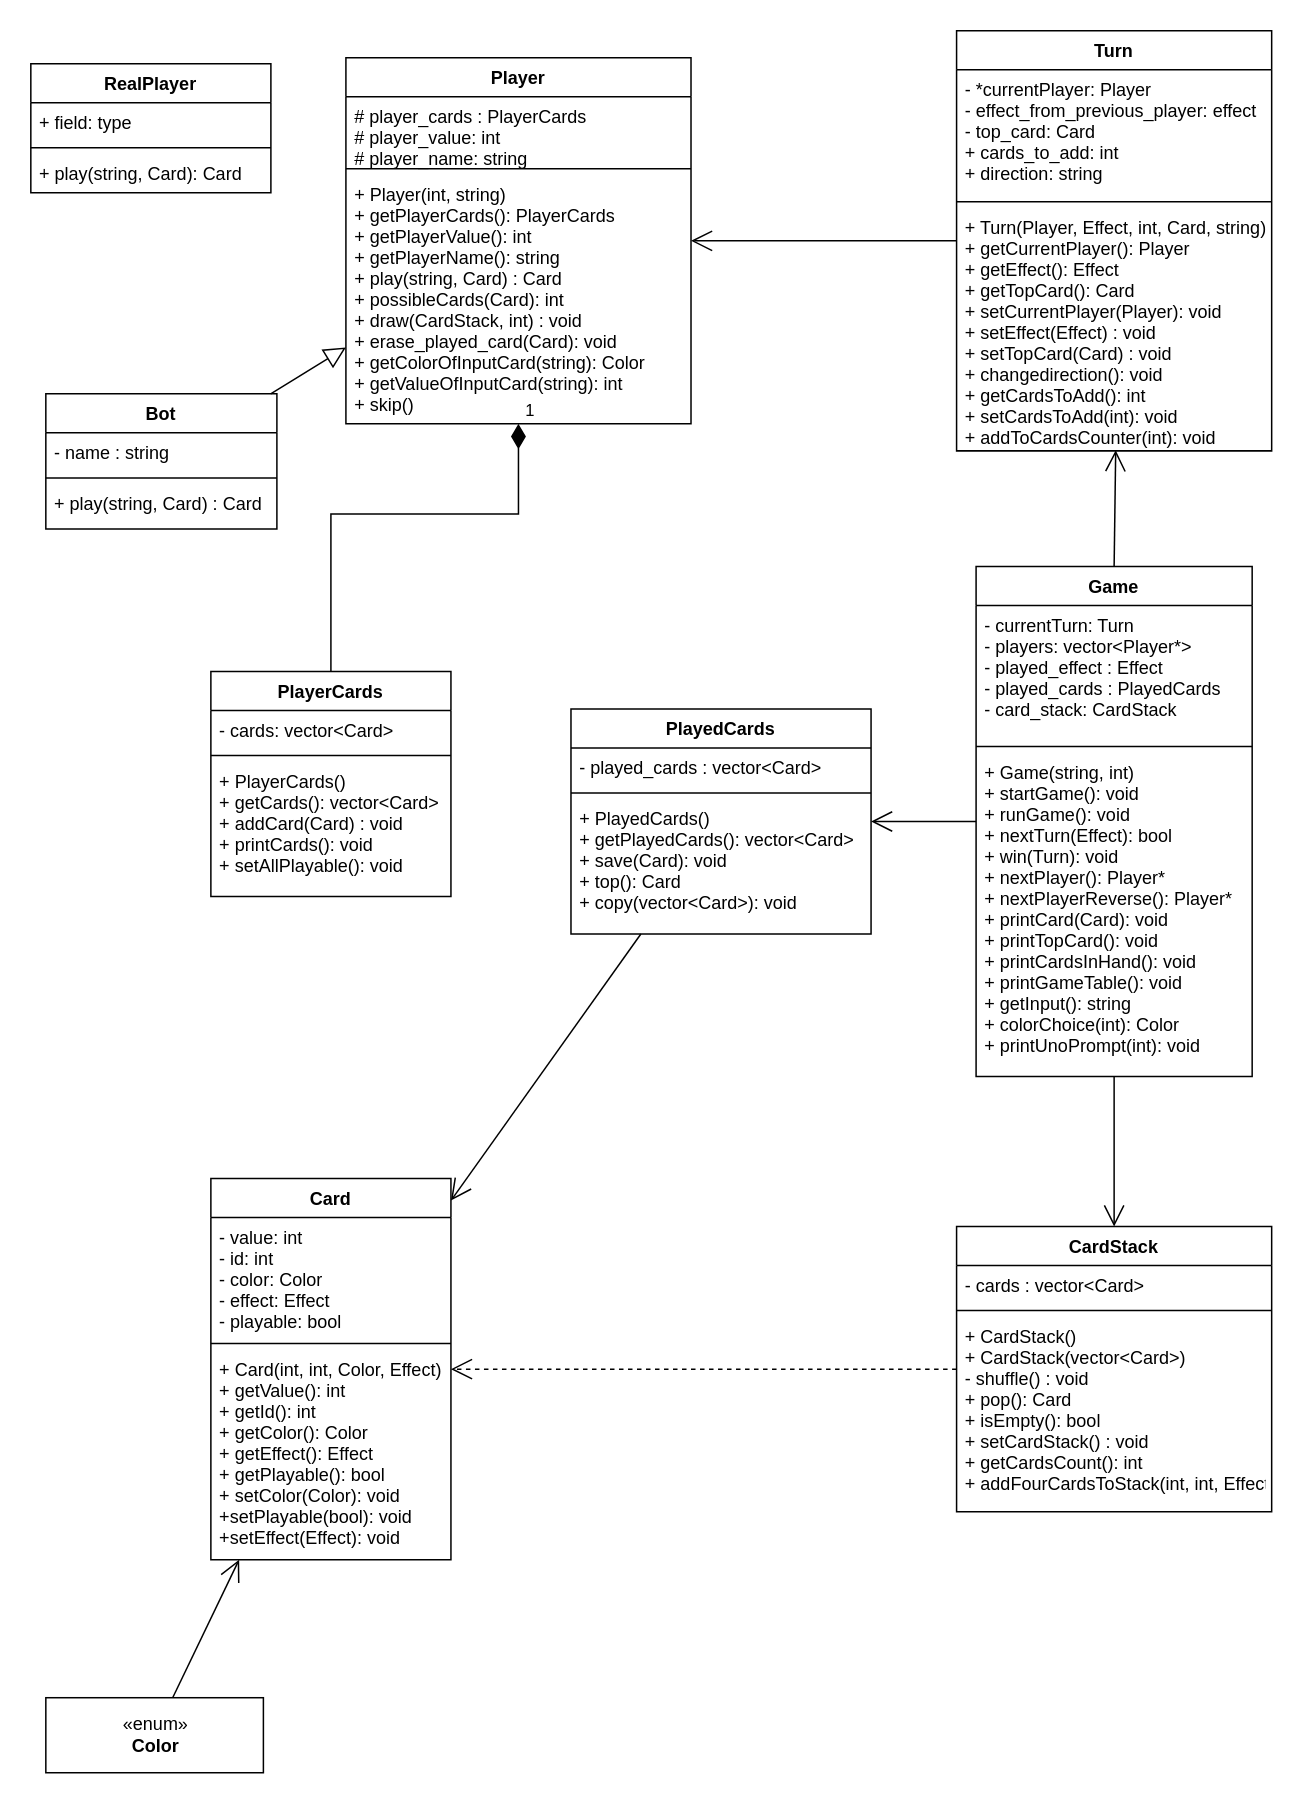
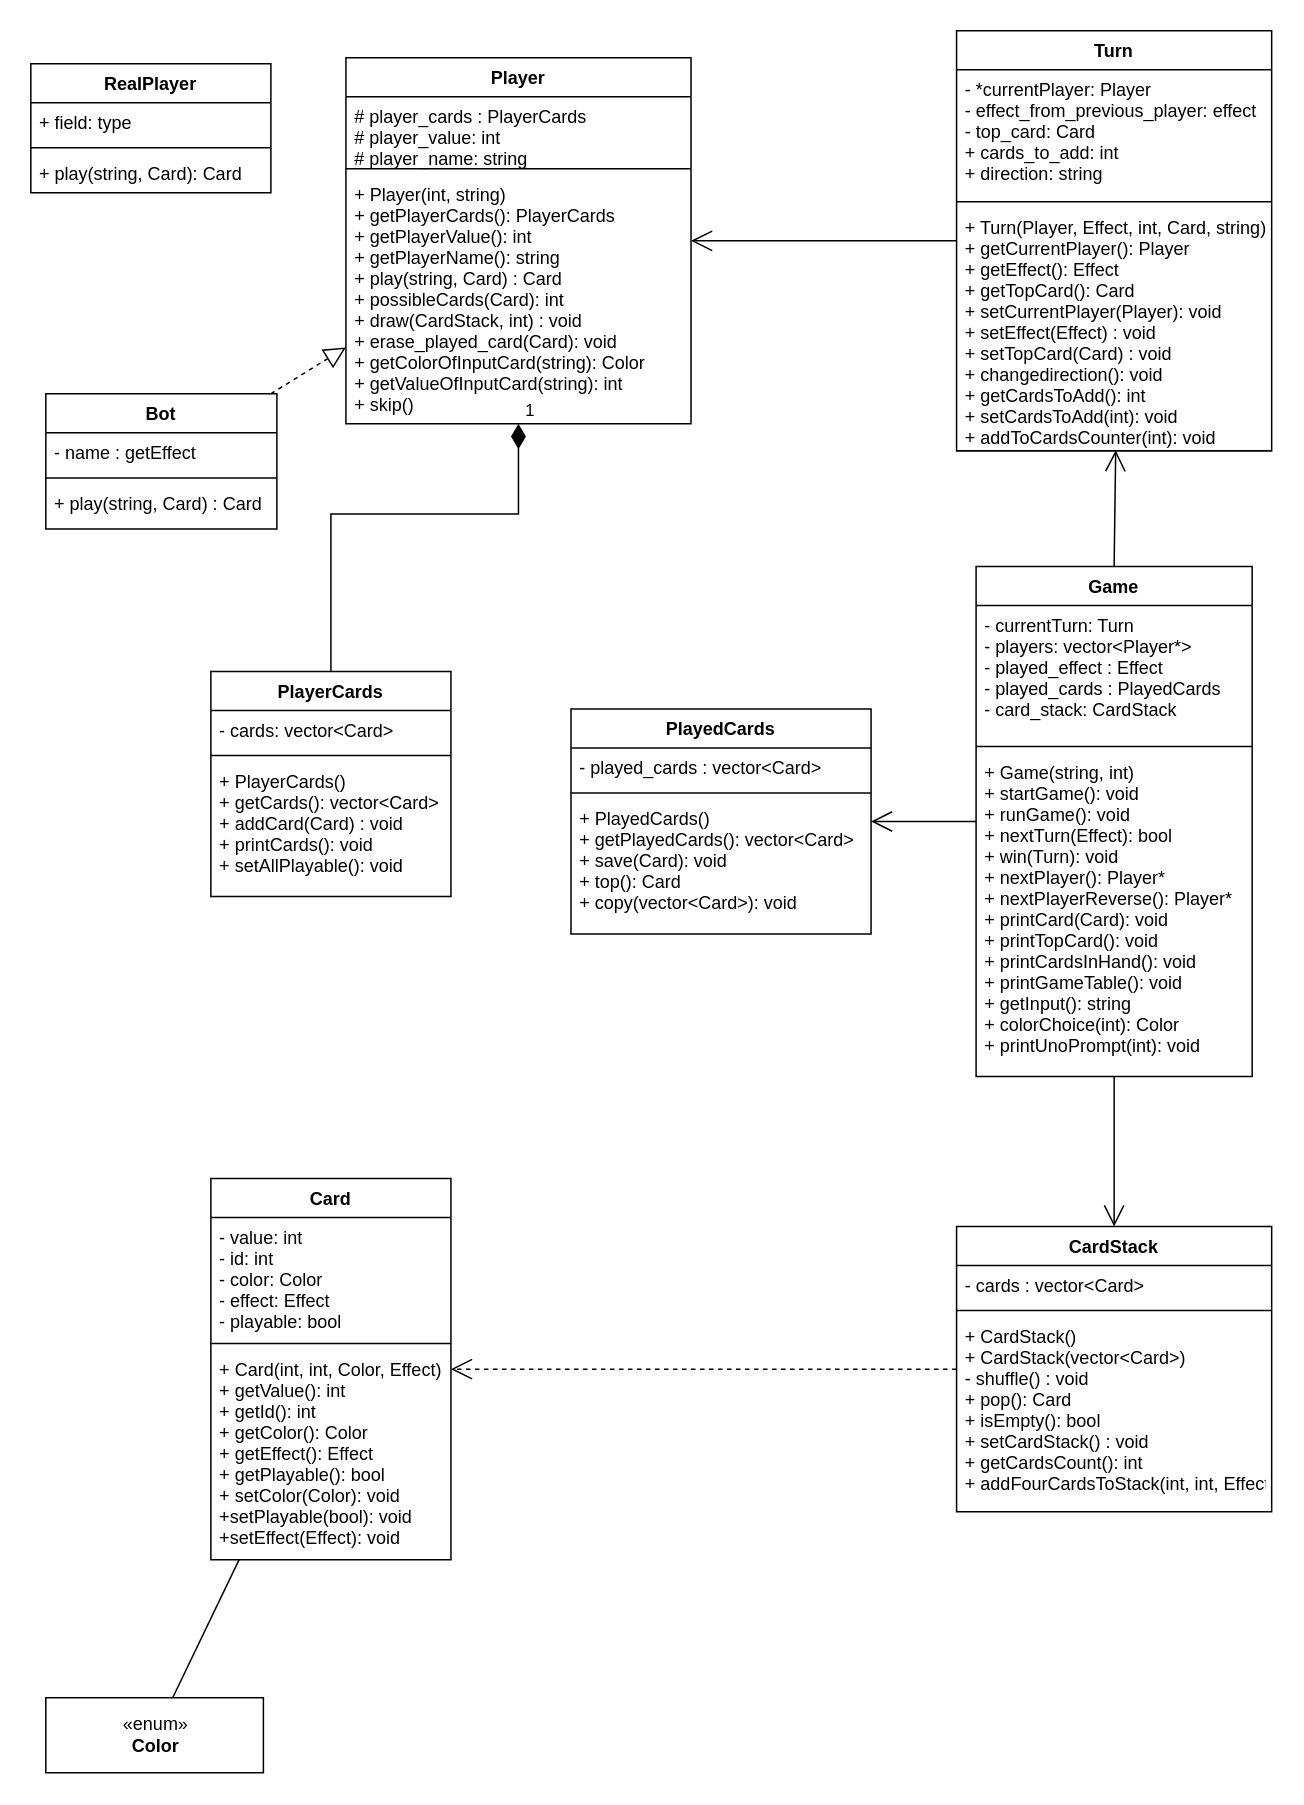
(299, 376) -> (299, 376)
(118, 453) -> (135, 453)
(546, 1067) -> none
(236, 1565) -> (236, 1565)
